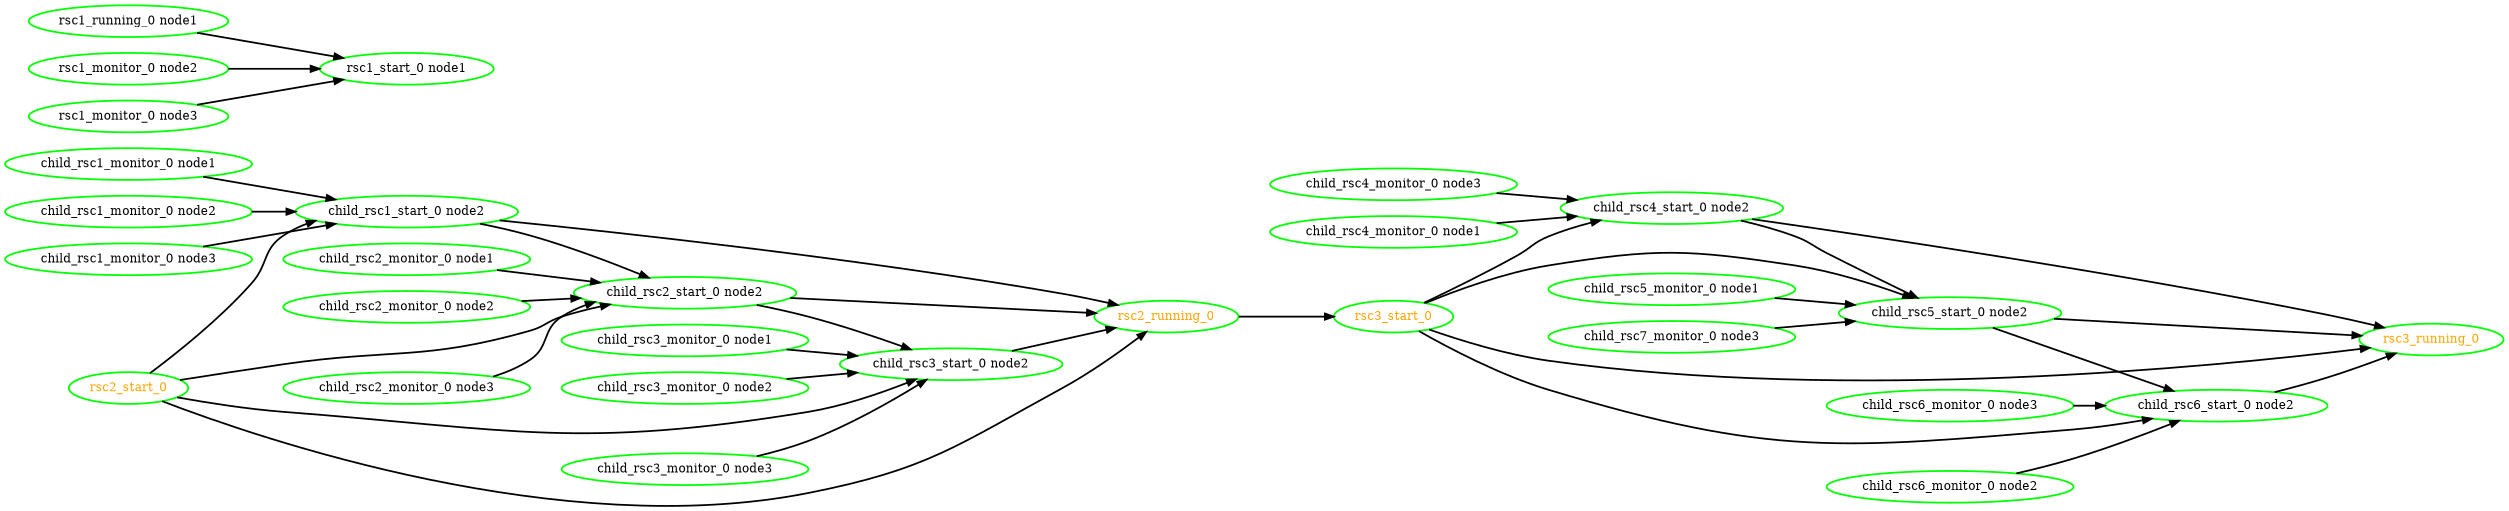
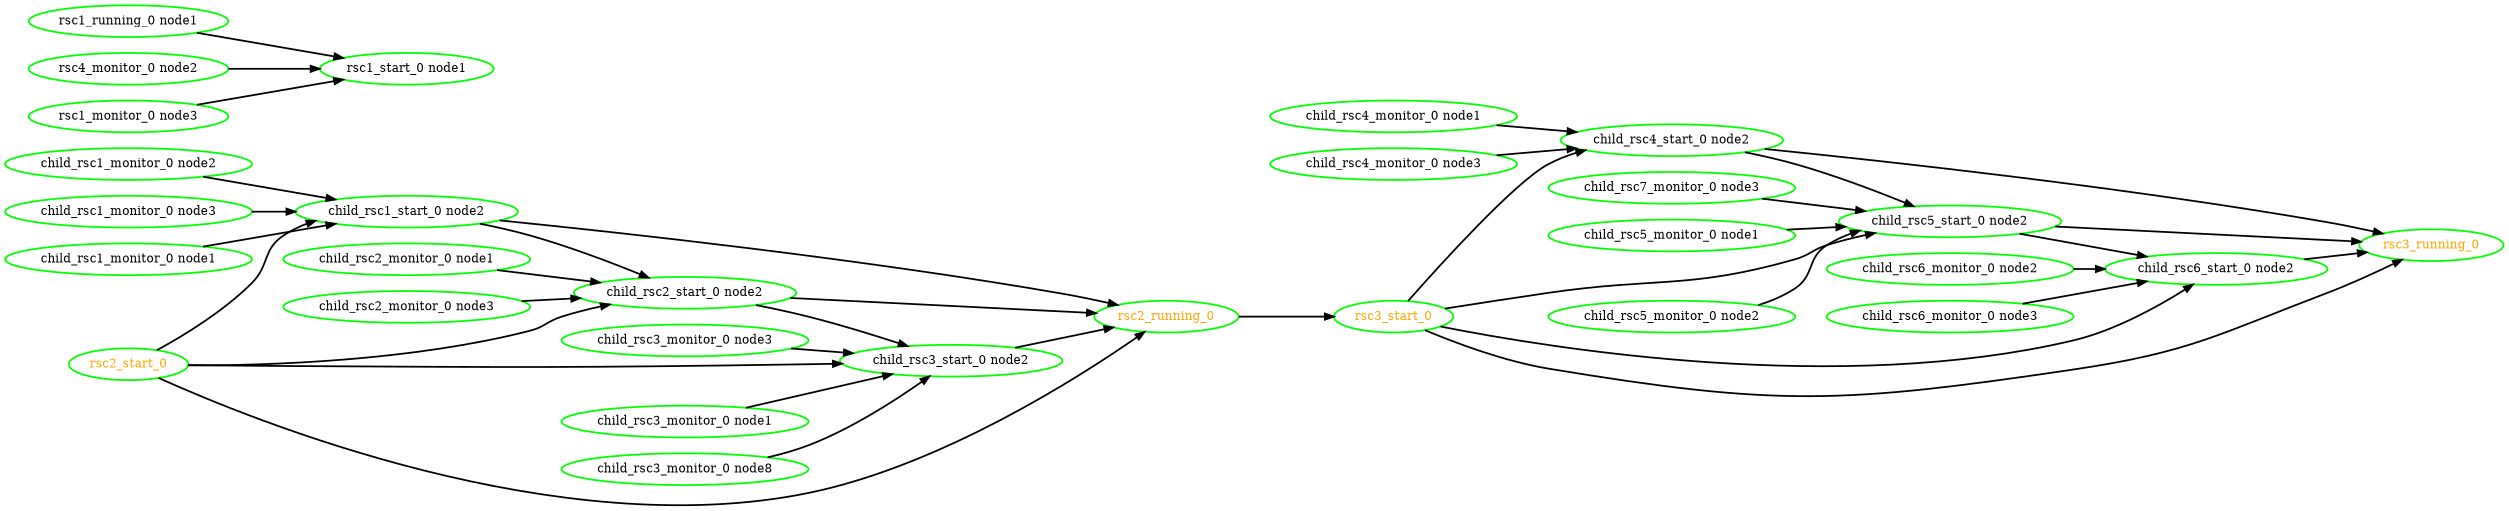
(129, 69) -> (129, 69)
(407, 307) -> none
none -> (1672, 317)
(685, 388) -> (685, 469)
